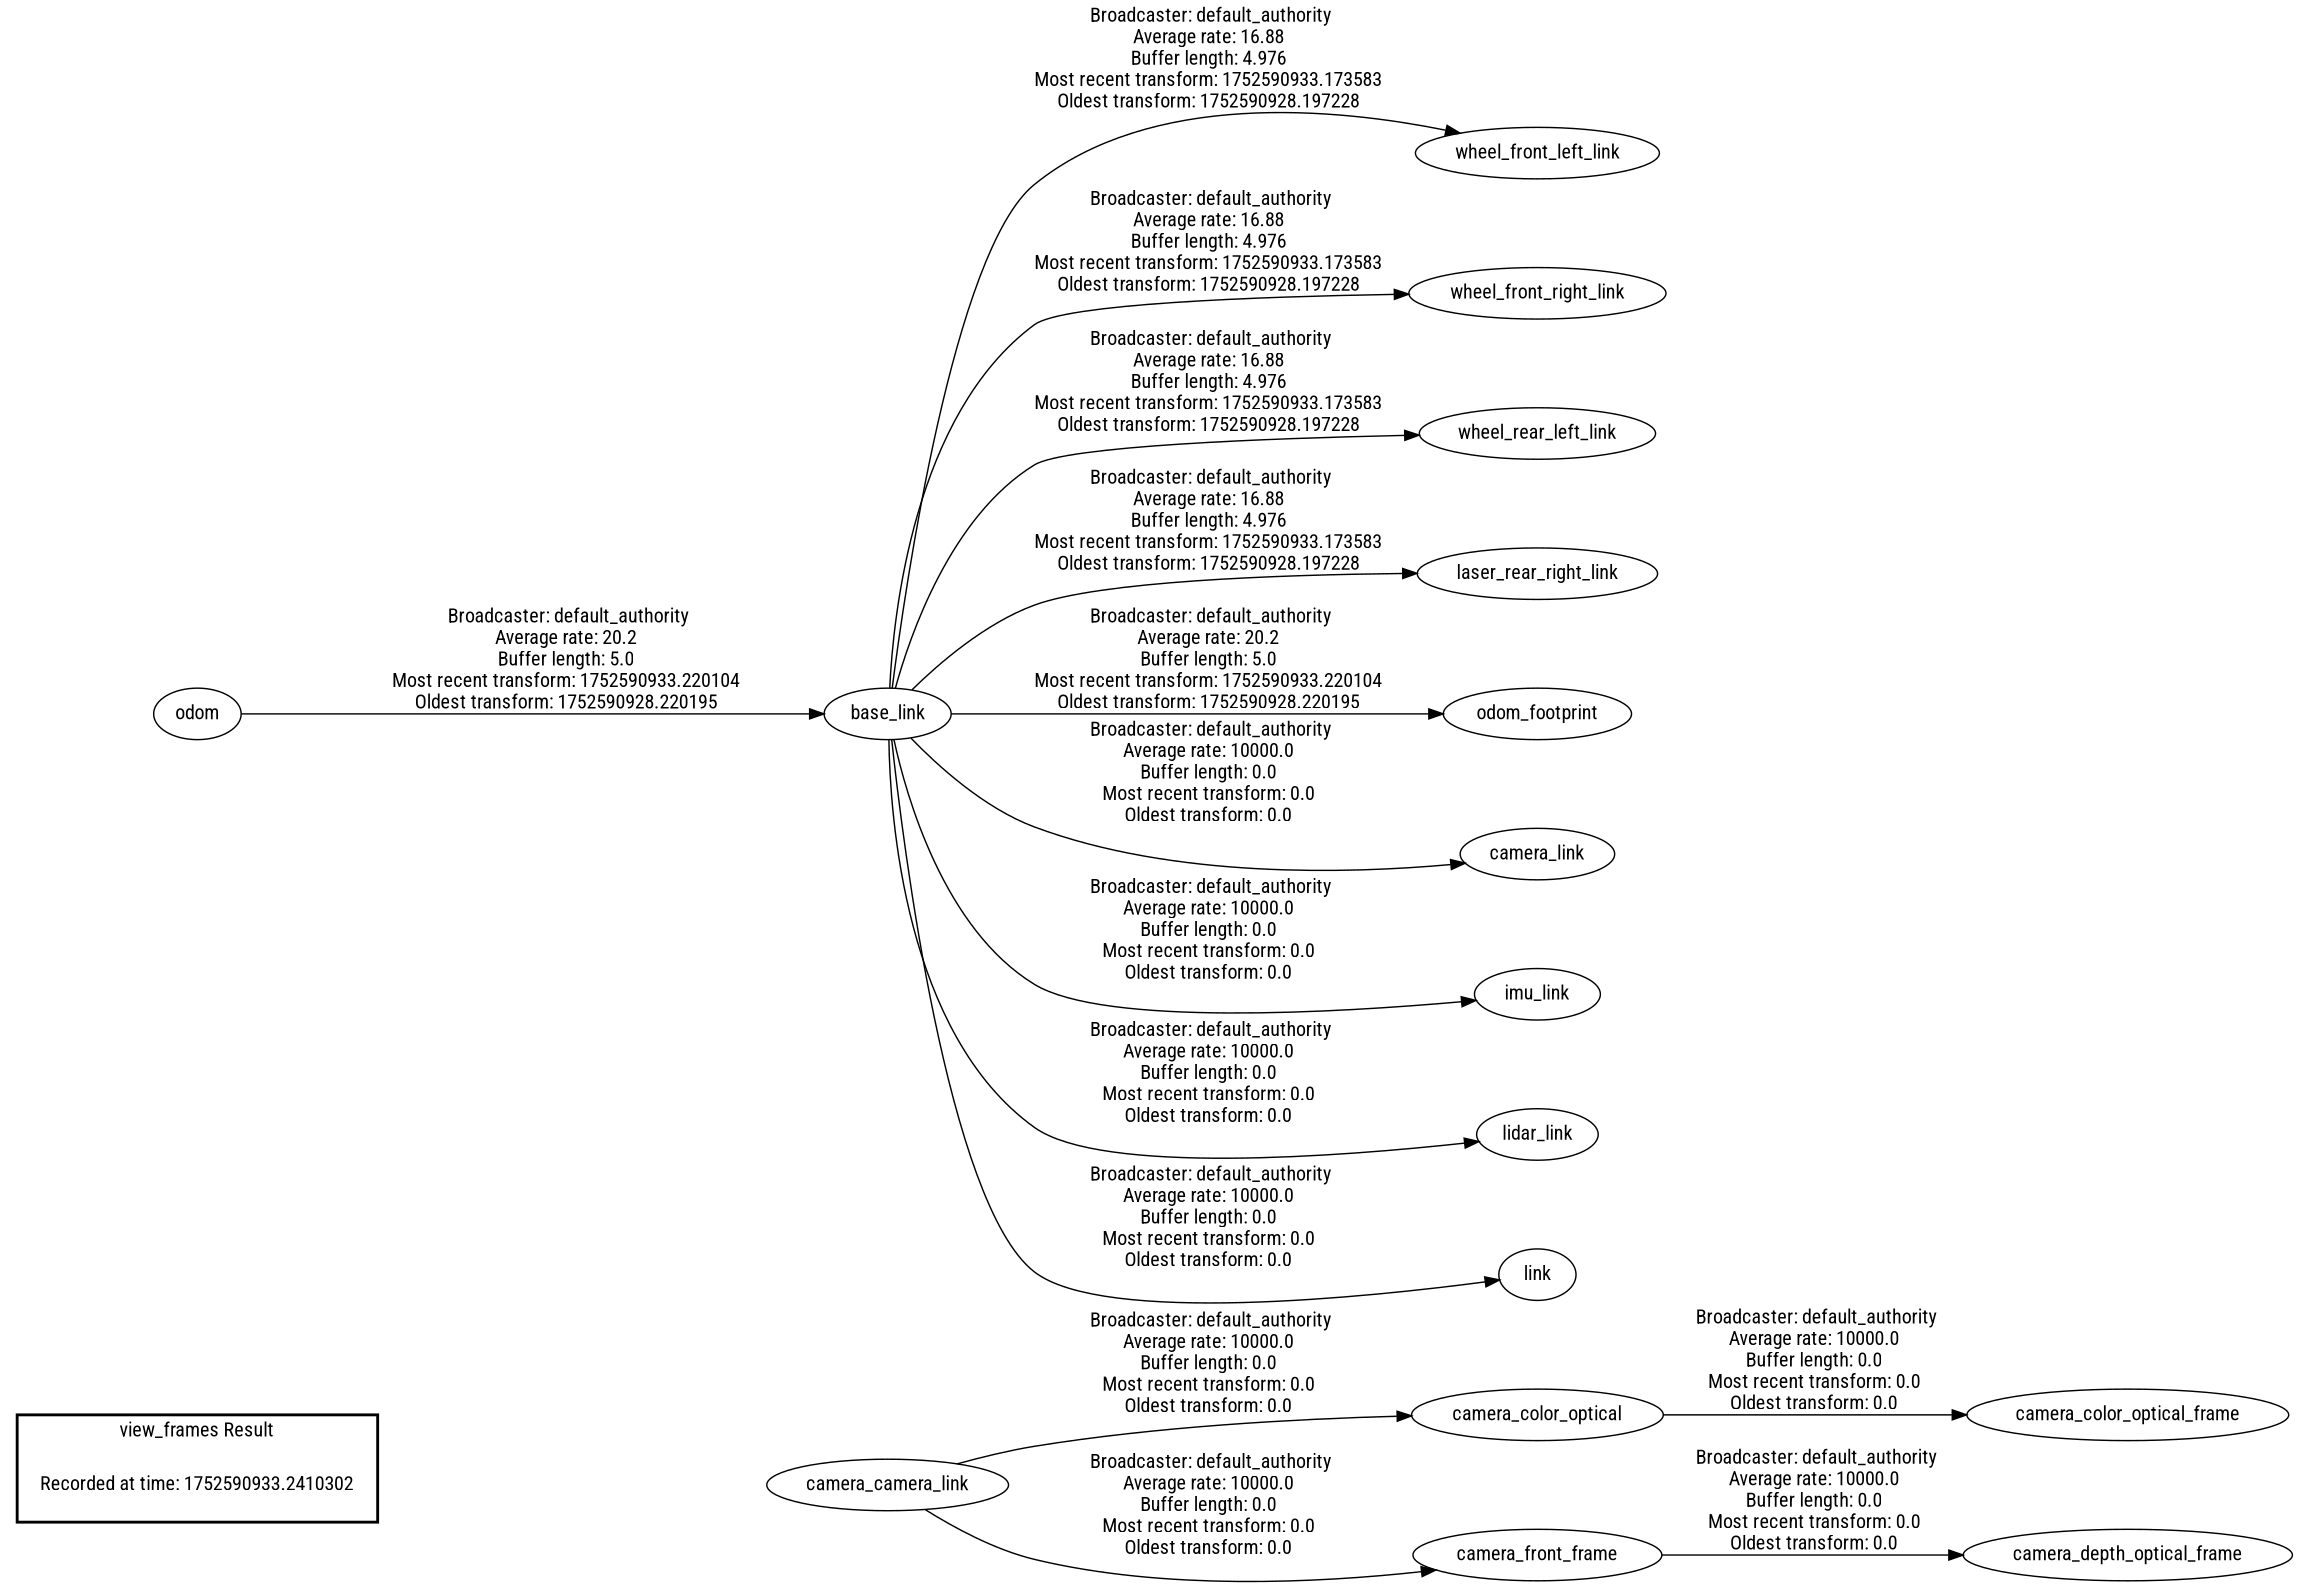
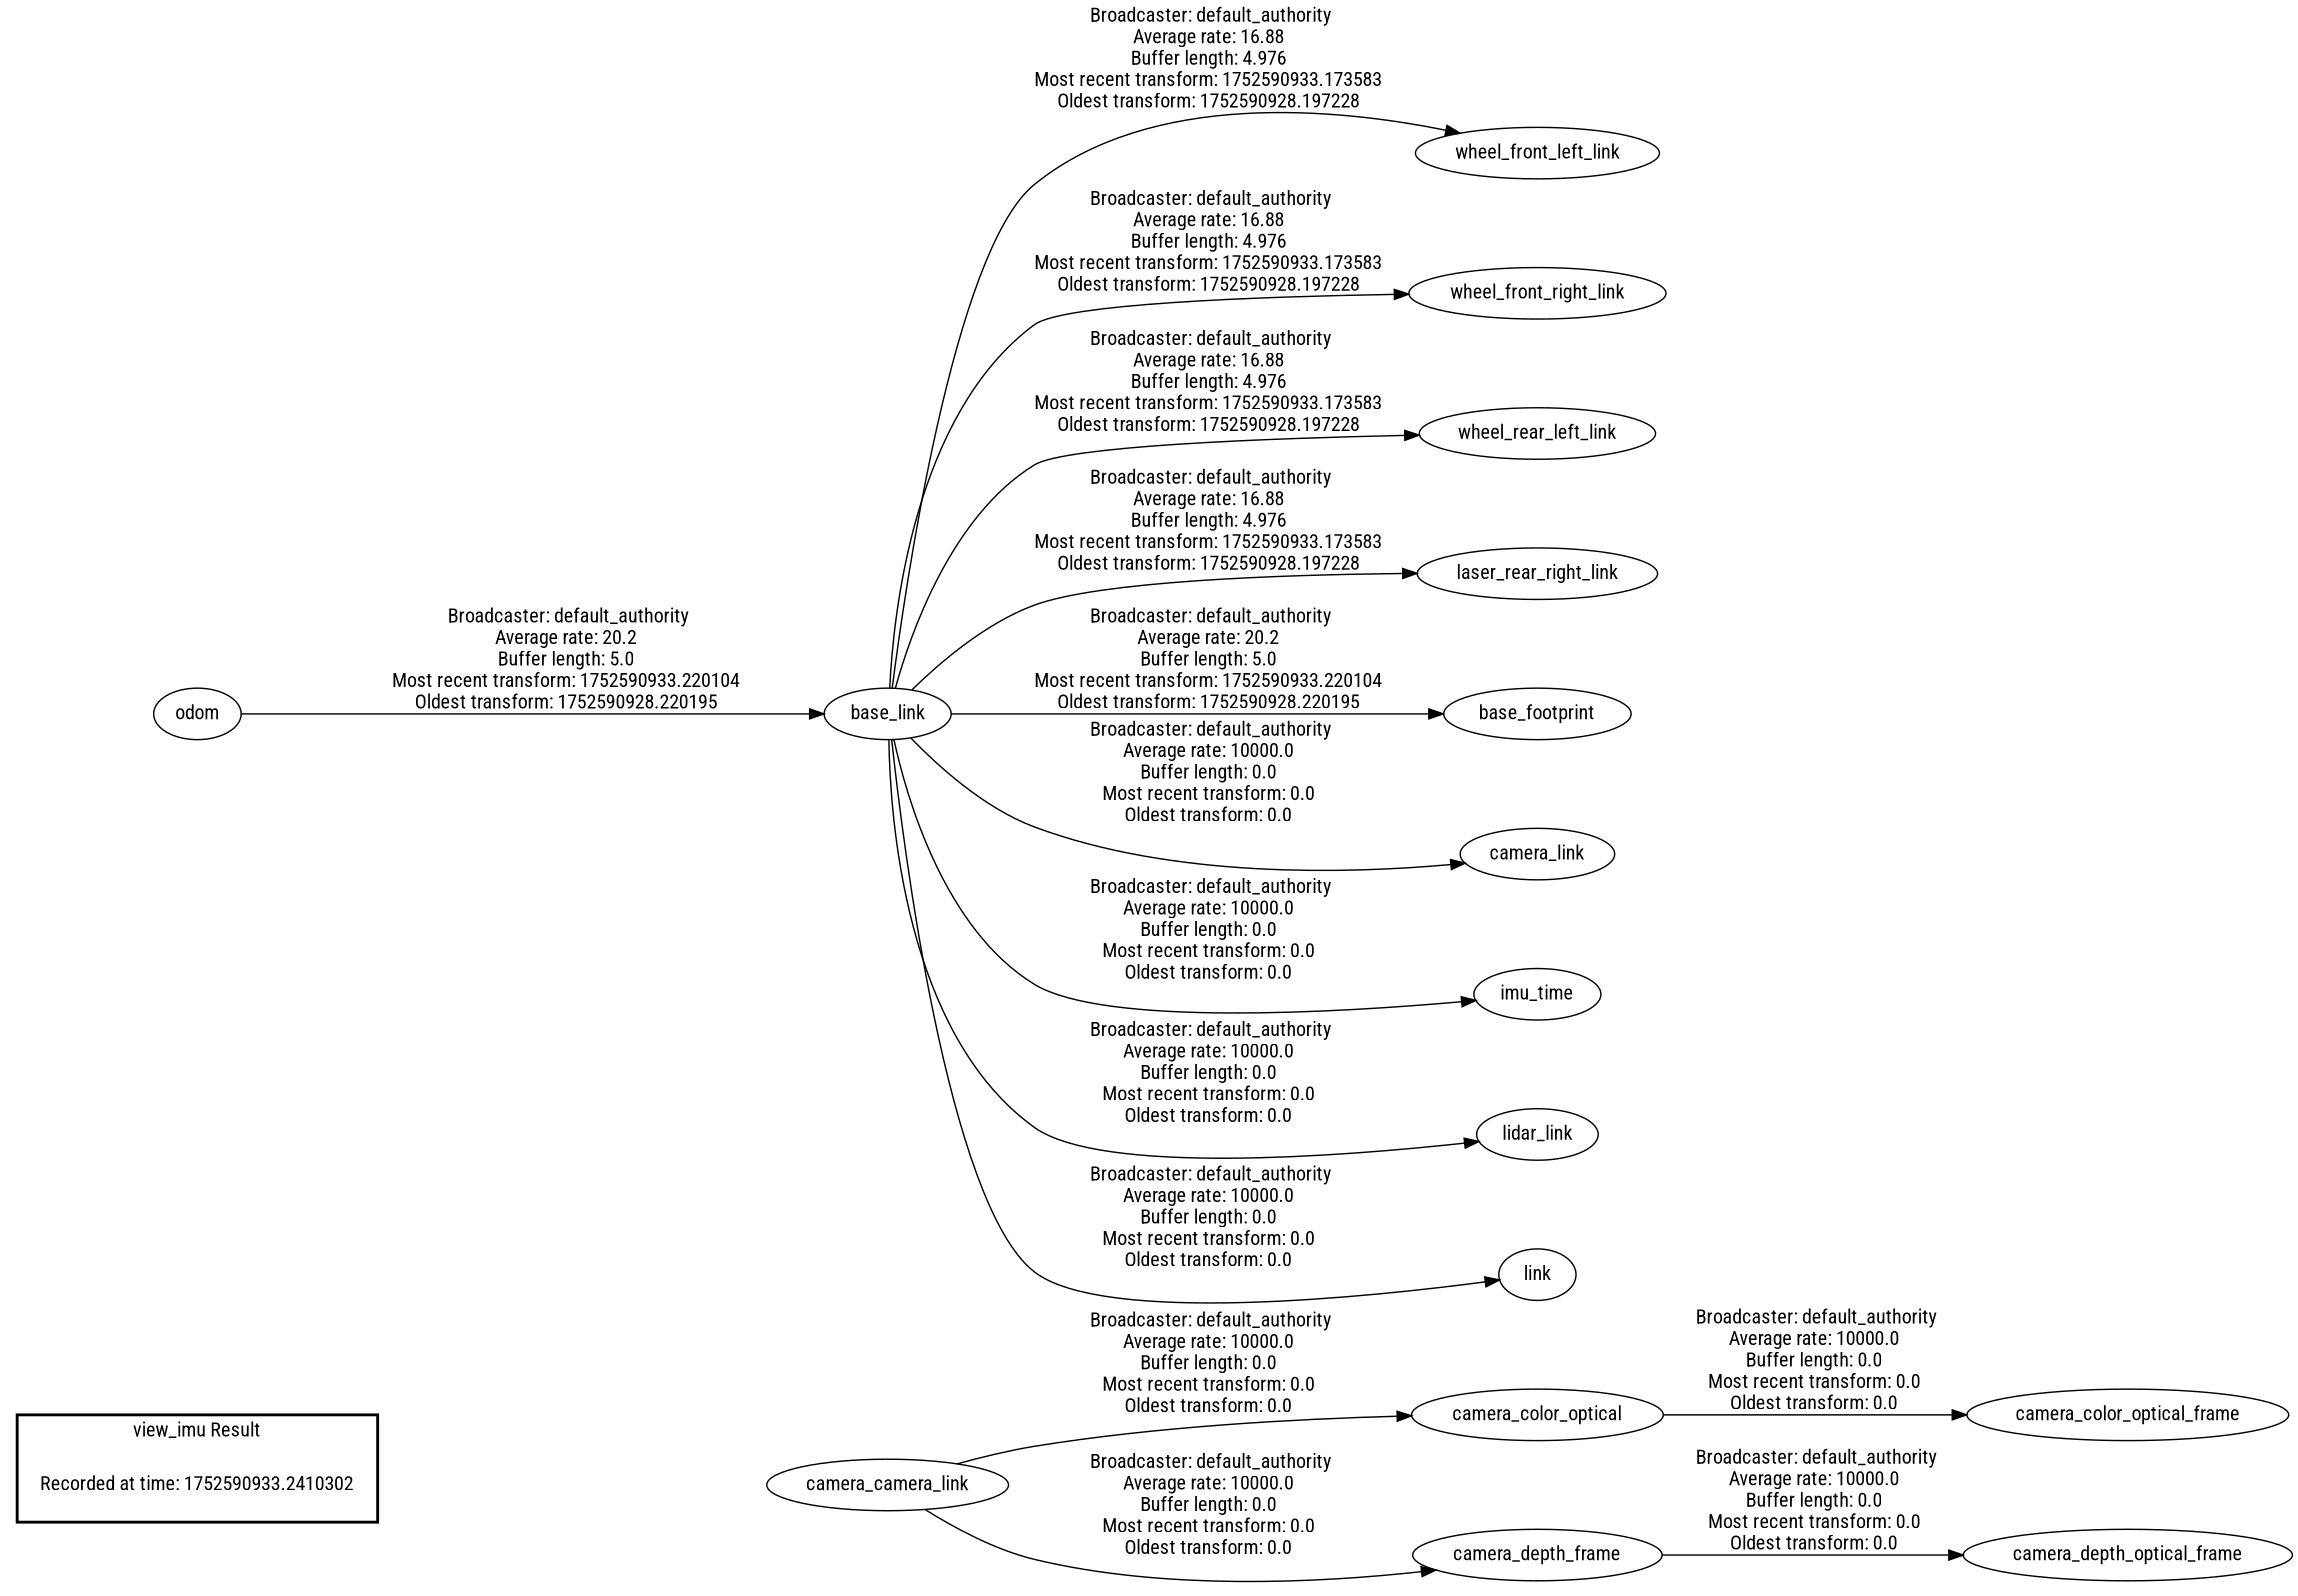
(1537, 714) -> (1537, 714)
(1537, 994) -> (1537, 994)
(197, 1431) -> (197, 1431)
(1537, 1555) -> (1537, 1555)
